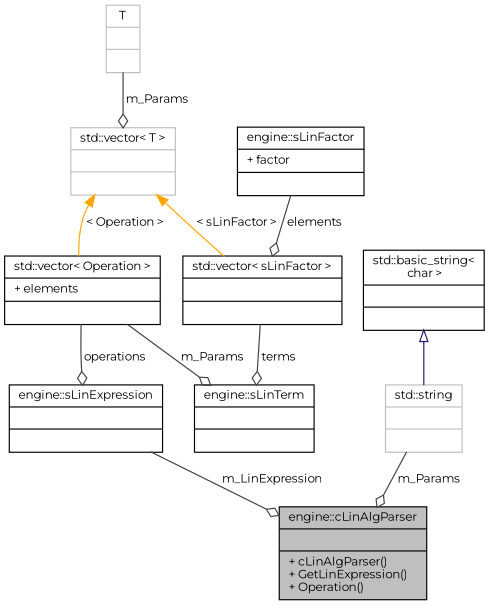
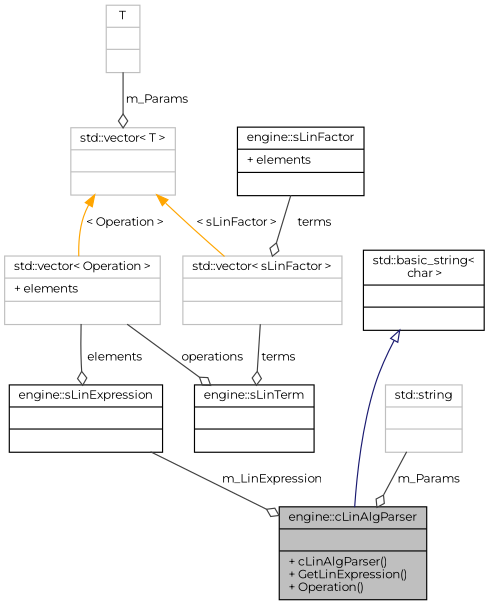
(268, 160) -> (279, 160)
(313, 223) -> (313, 223)
(82, 290) -> (82, 290)
(262, 290) -> (262, 290)
(114, 358) -> (114, 358)
(211, 358) -> (211, 358)
(424, 363) -> (366, 422)
